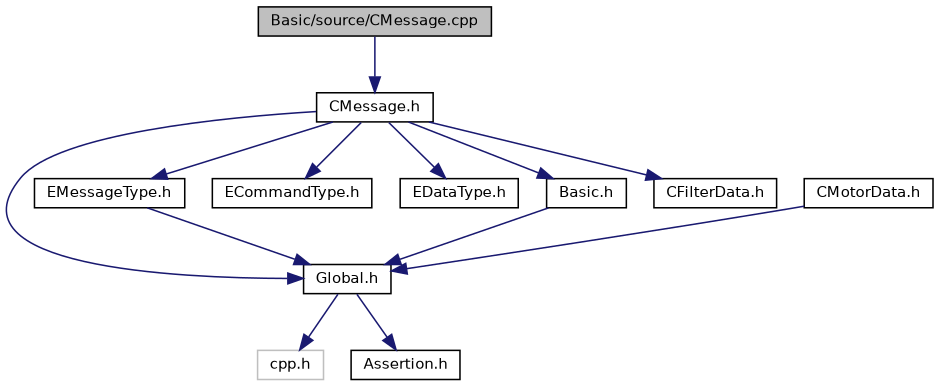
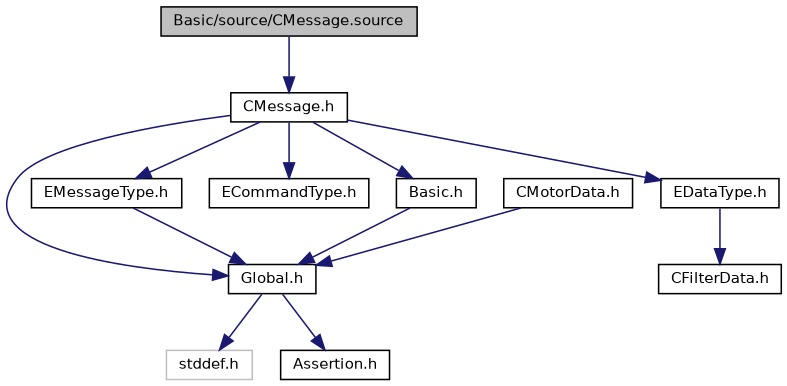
(375, 21) -> (289, 21)
(538, 148) -> (720, 228)
(291, 365) -> (209, 365)
